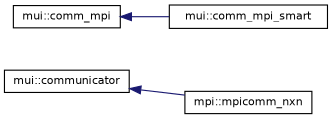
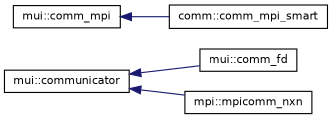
(248, 17) -> (248, 17)
none -> (248, 60)
